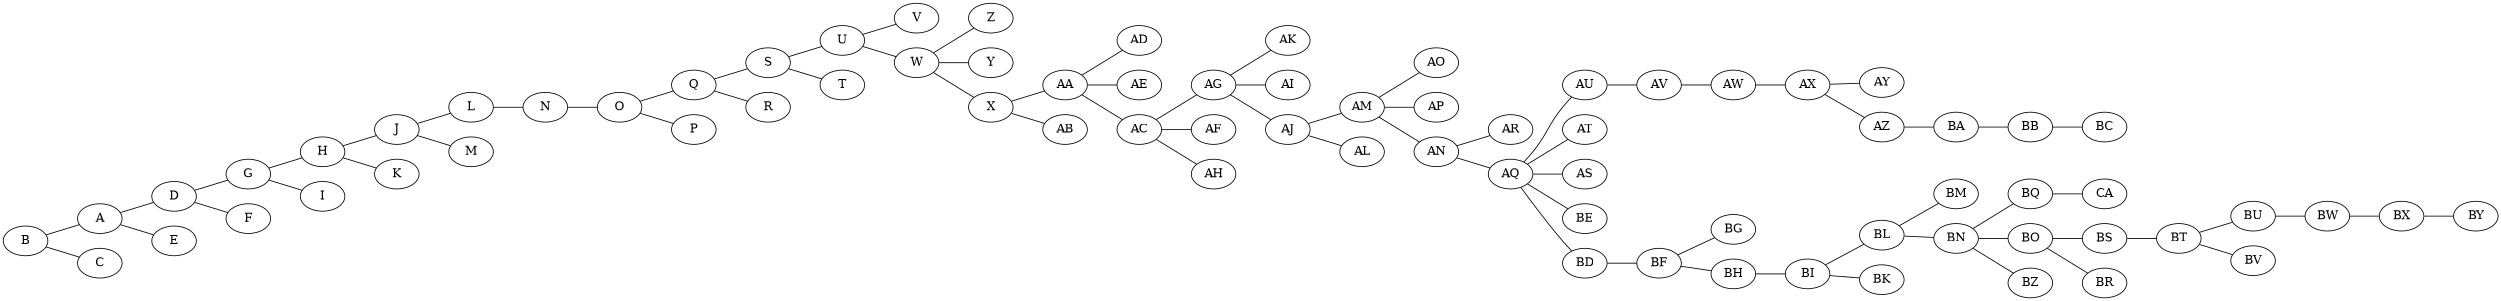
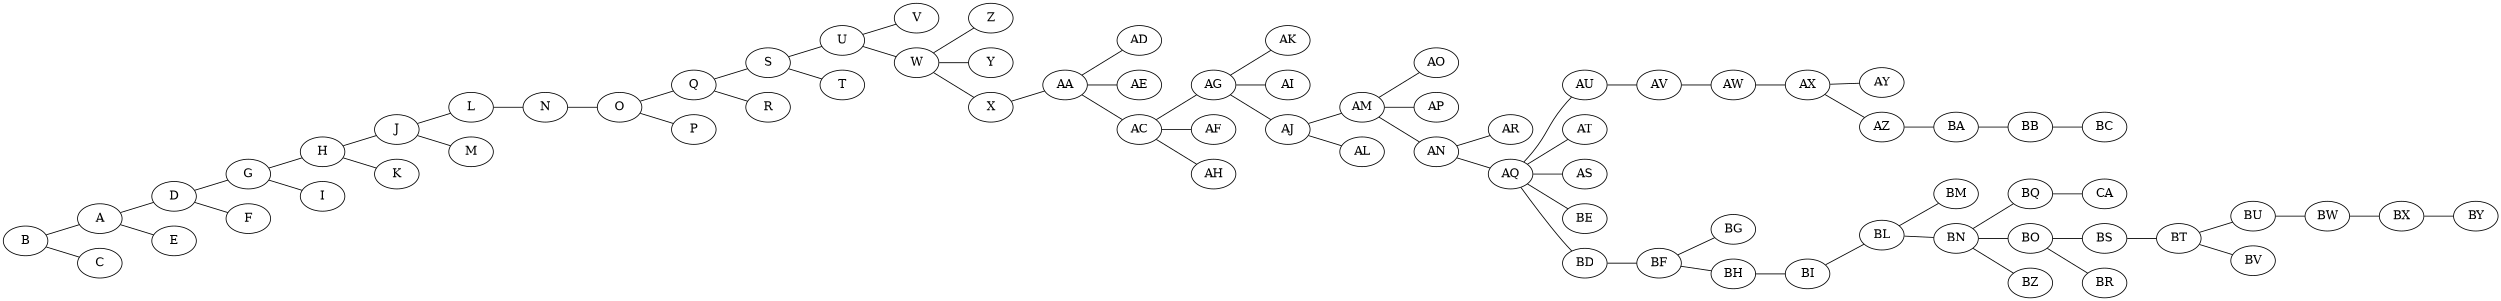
(1065, 130) -> none
(1882, 280) -> none
